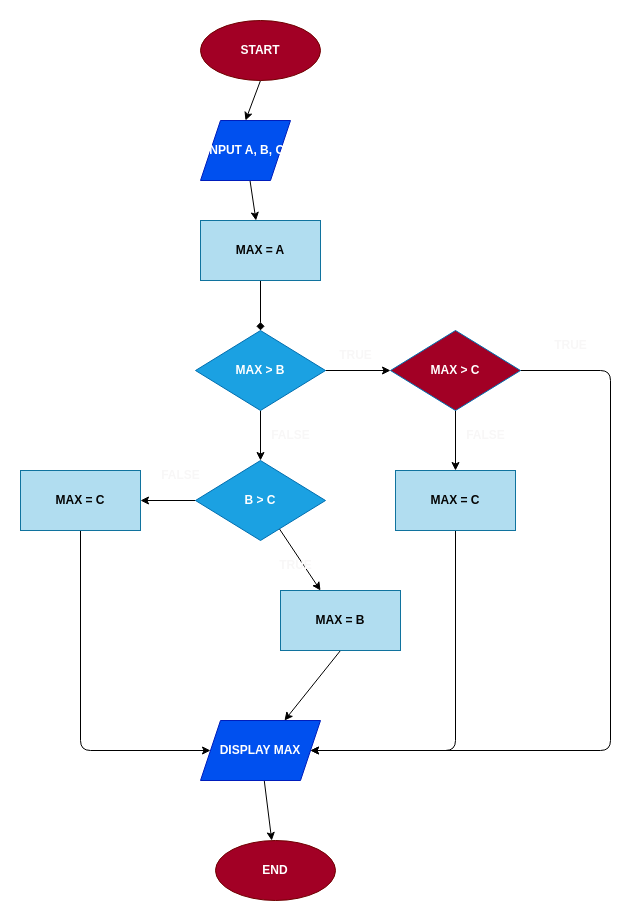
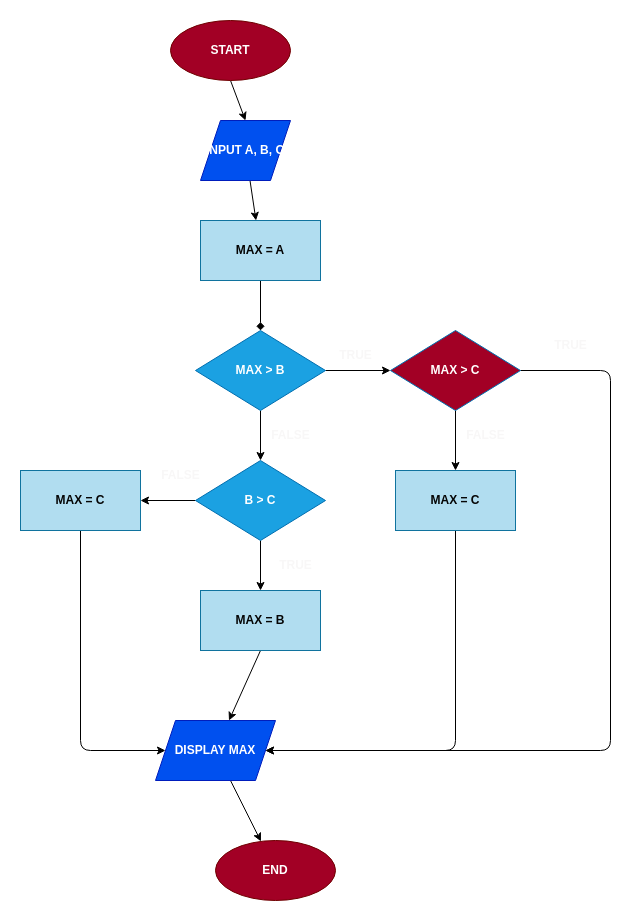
(261, 51) -> (231, 51)
(341, 621) -> (261, 621)
(261, 751) -> (216, 751)
